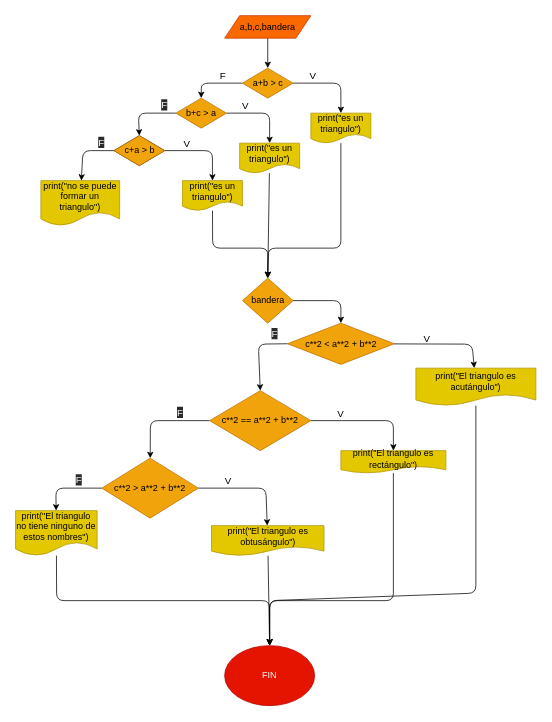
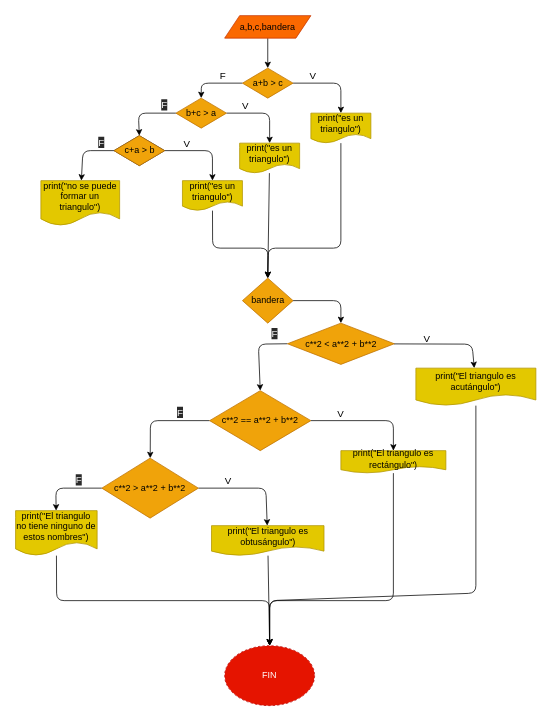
(270, 675) -> (270, 675)
